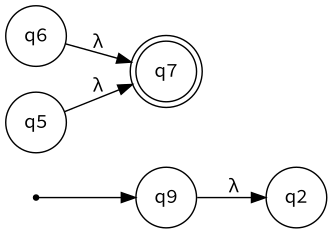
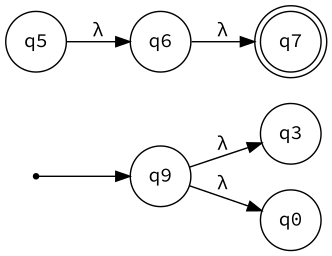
(92, 101) -> (91, 42)
(296, 198) -> (291, 134)
none -> (291, 220)
